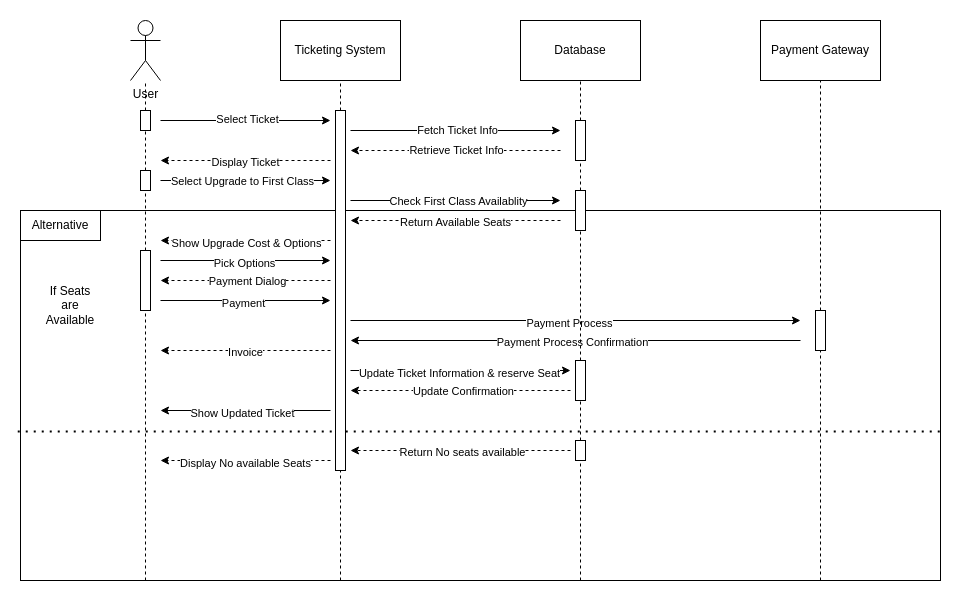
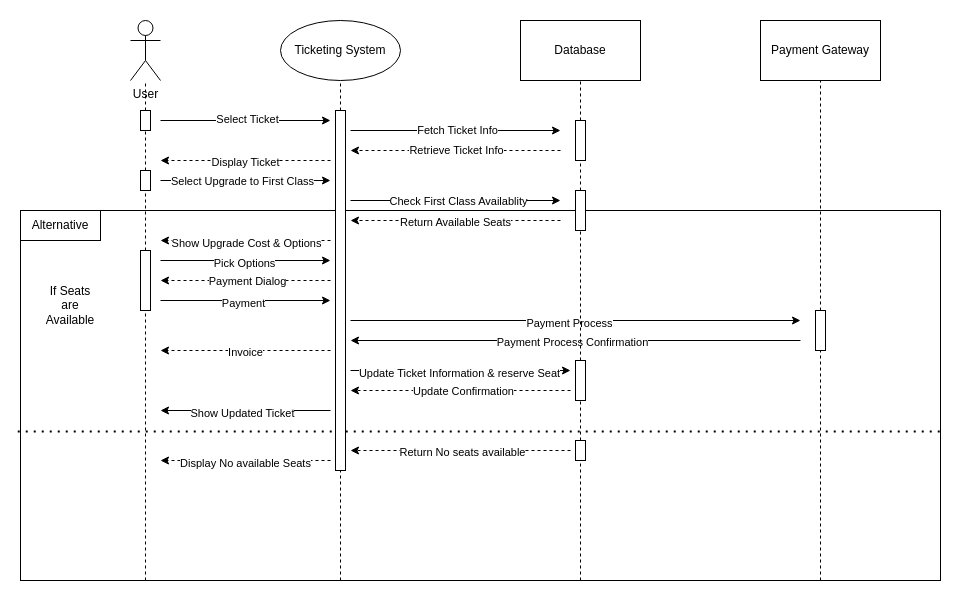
(341, 51) -> (341, 51)
